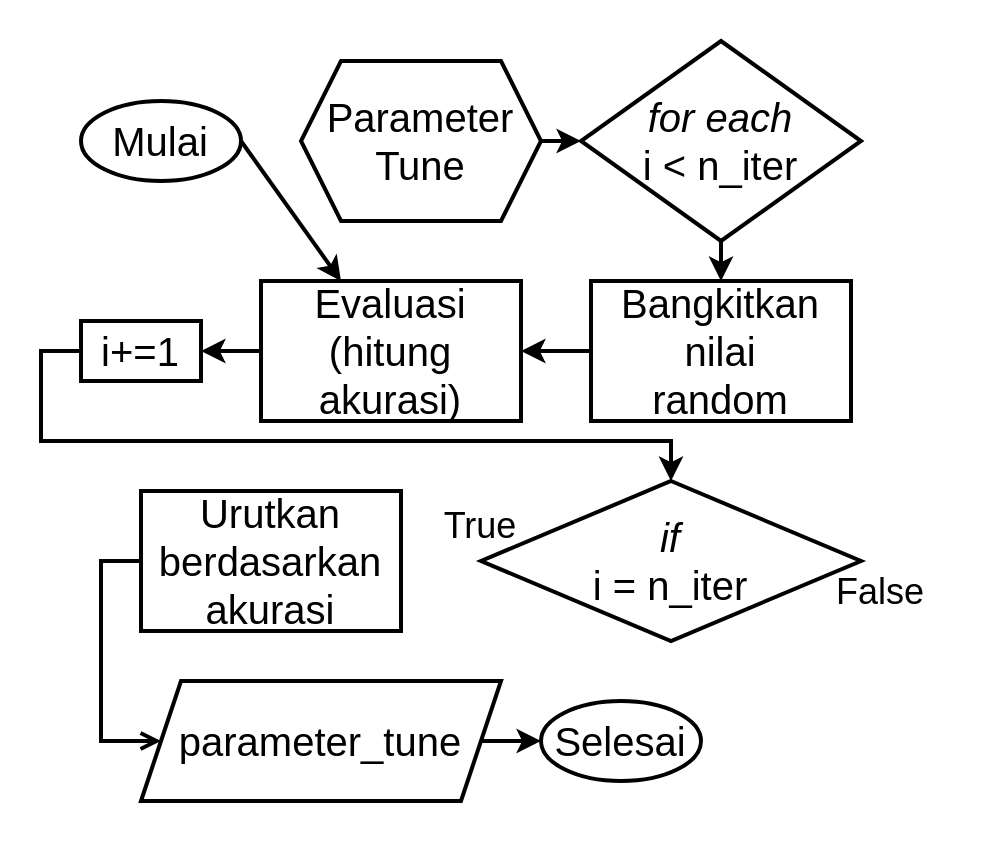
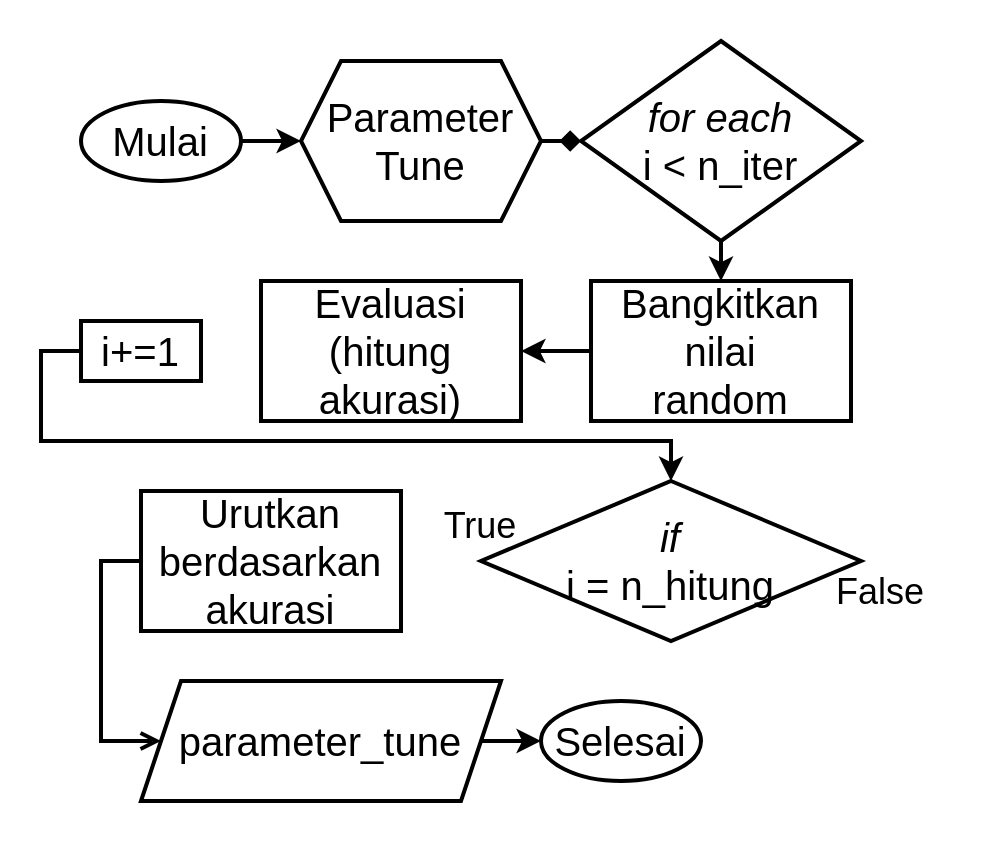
(561, 141) -> (560, 141)
(286, 204) -> (262, 141)
(239, 351) -> none
(671, 561) -> (671, 561)
